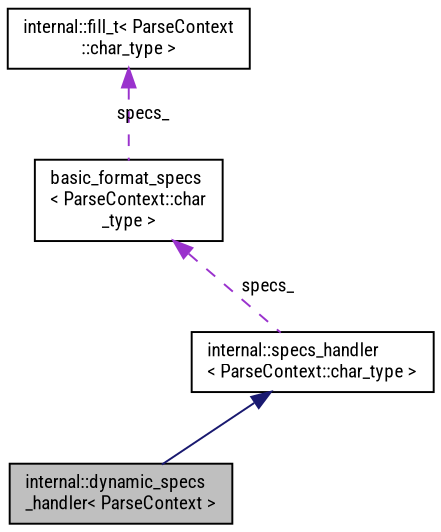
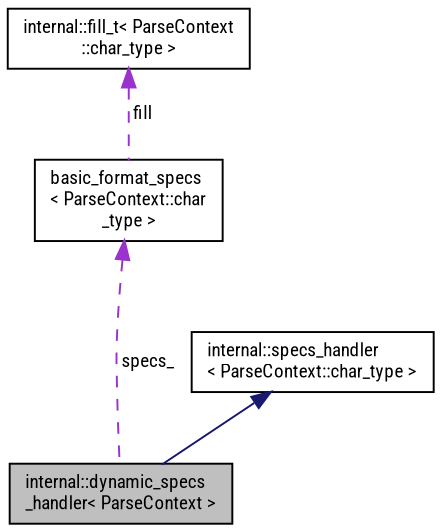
(141, 114) -> (141, 114)
(235, 293) -> (116, 362)
